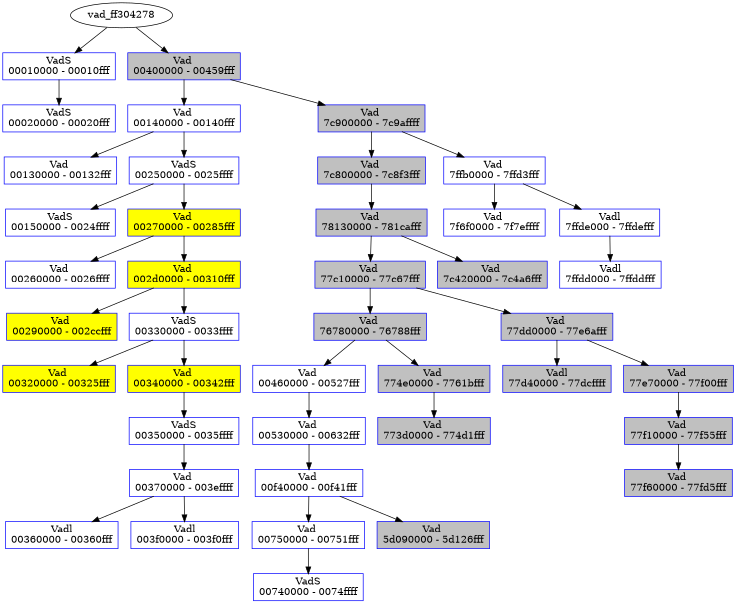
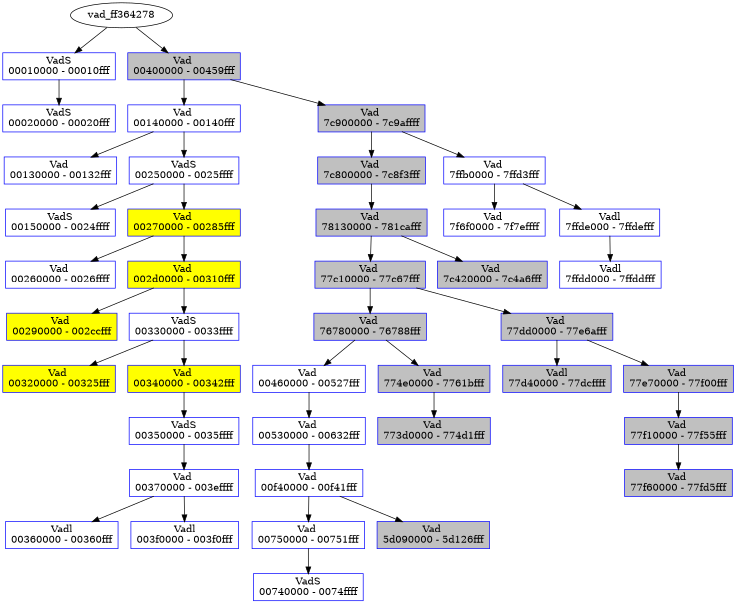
(122, 15) -> (122, 15)
